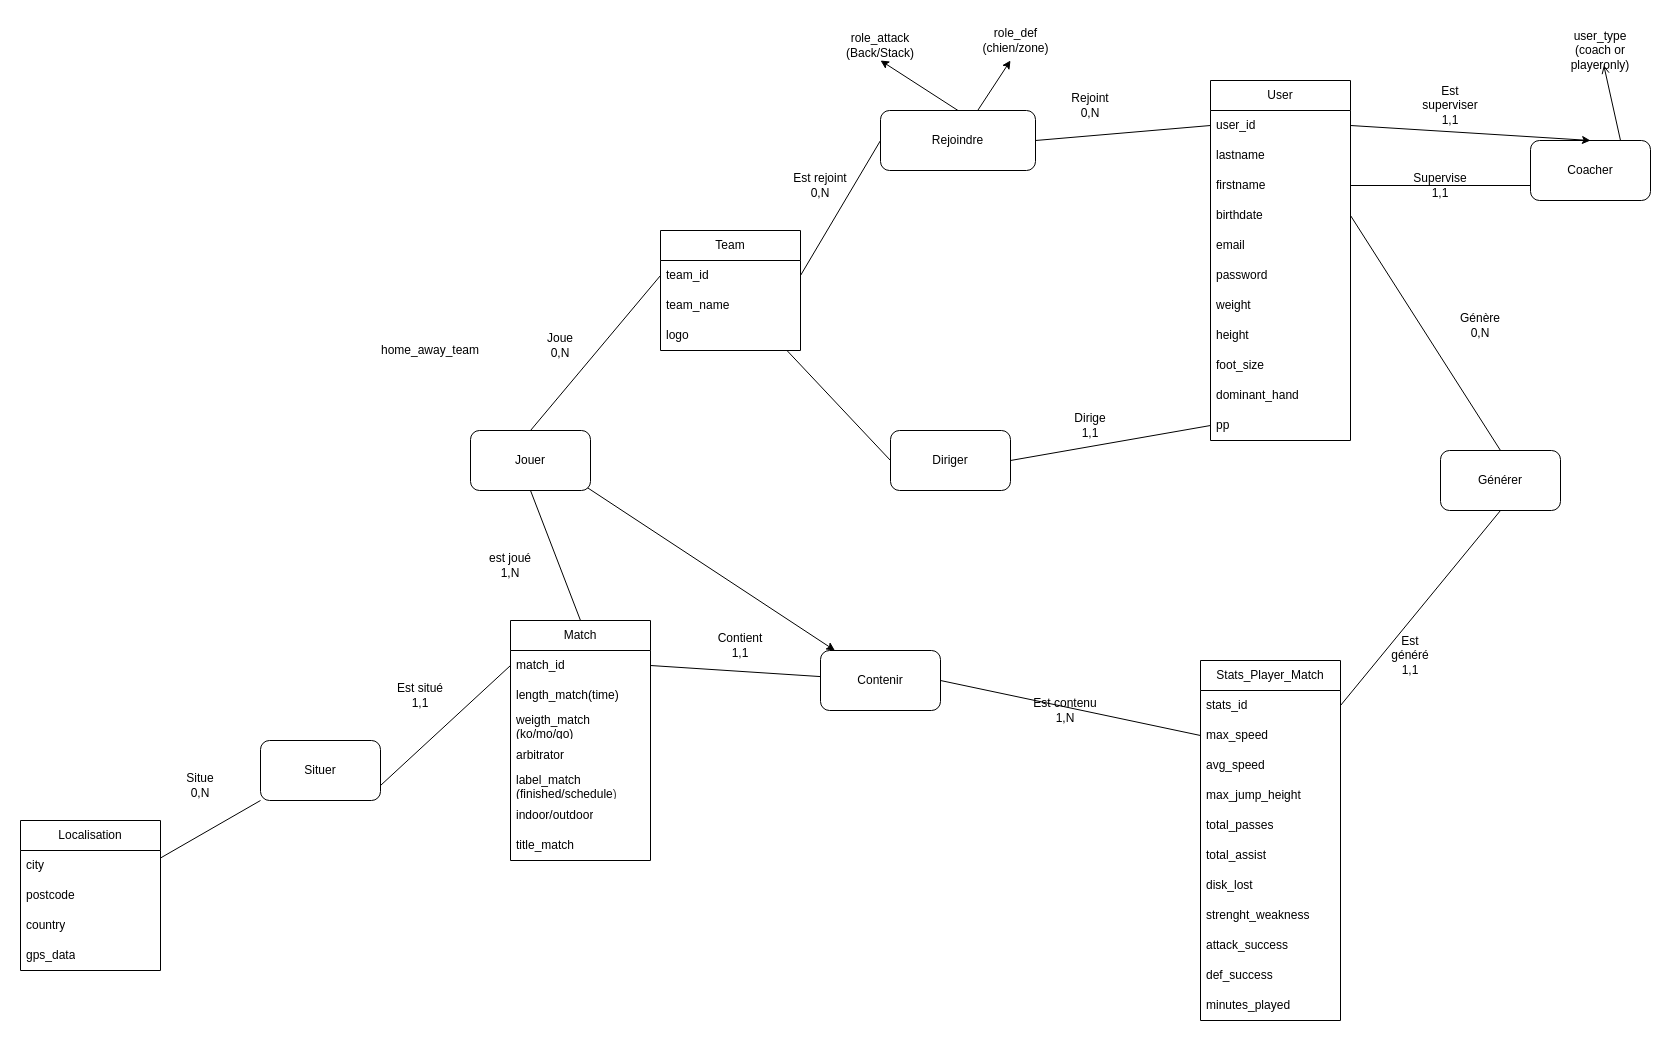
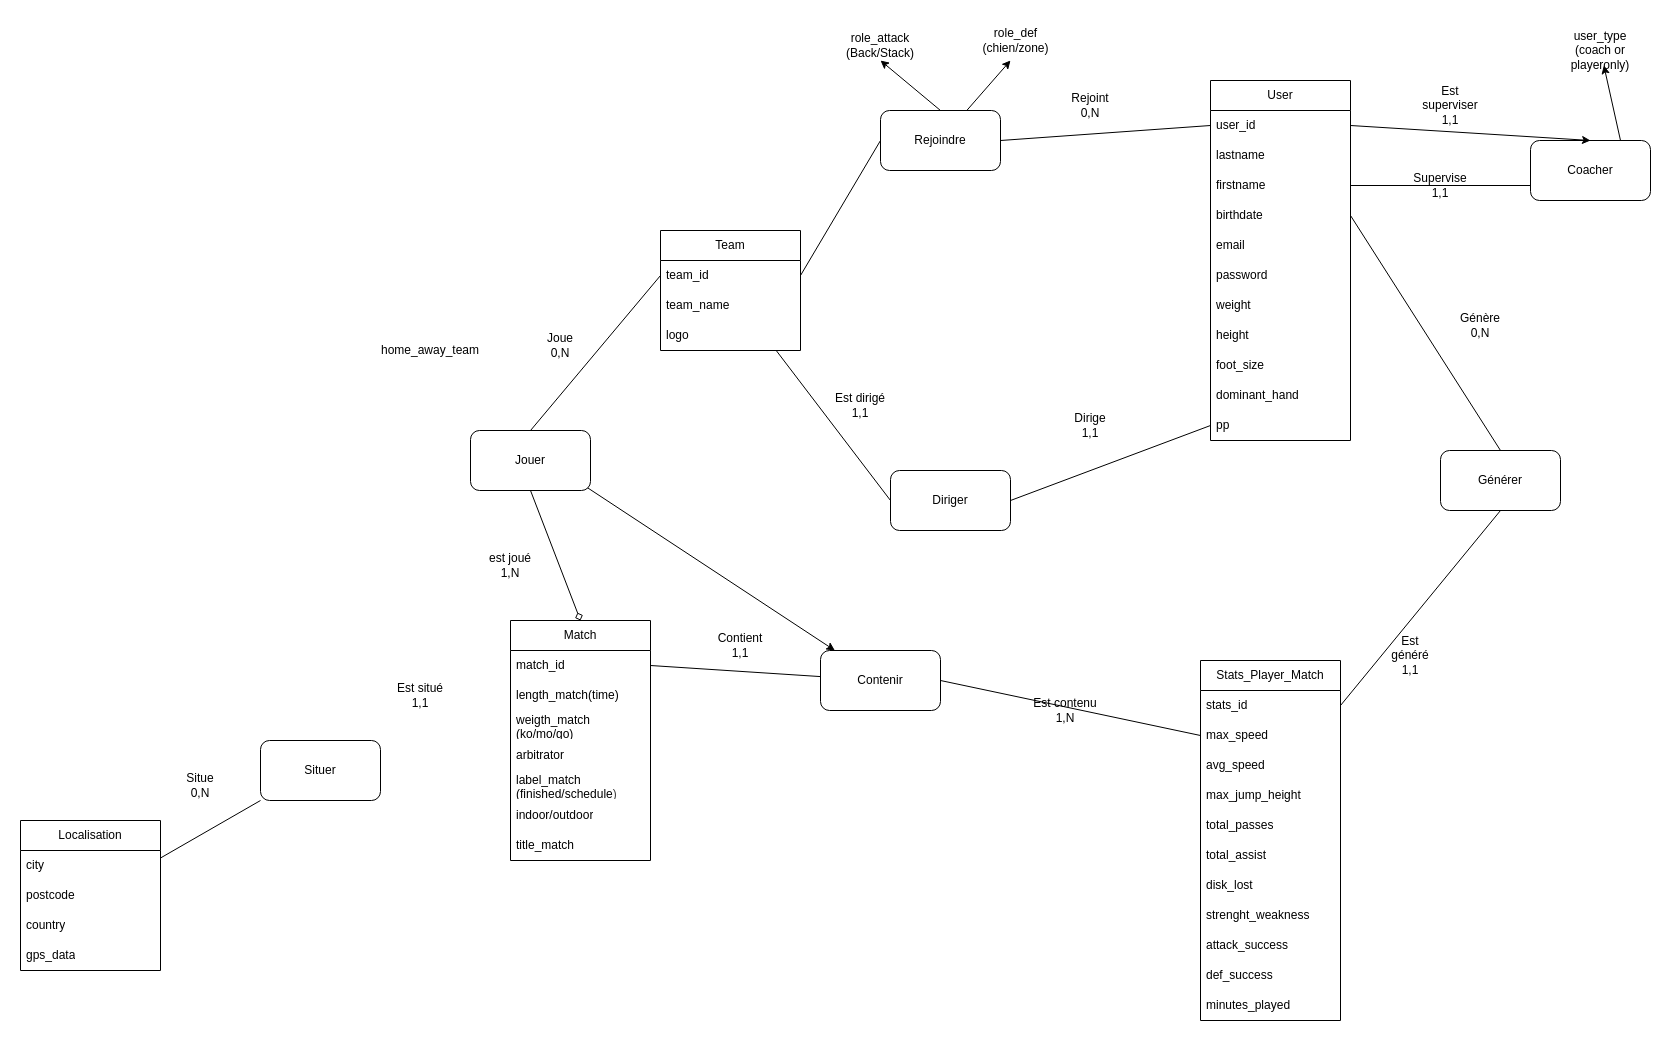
(1605, 71) -> (1605, 73)
(958, 141) -> (941, 141)
(821, 186) -> none
none -> (861, 406)
(951, 461) -> (951, 501)
(579, 616) -> (577, 612)
(444, 727) -> none
